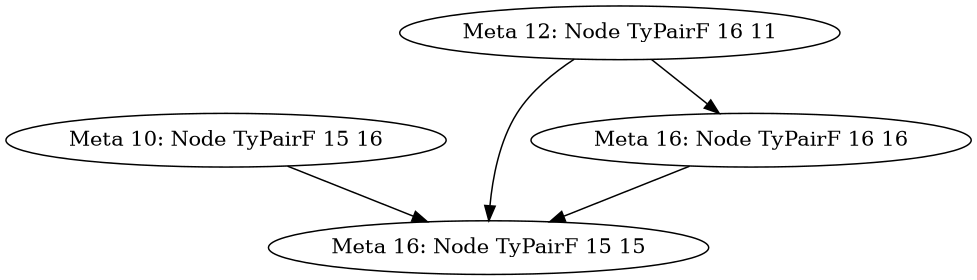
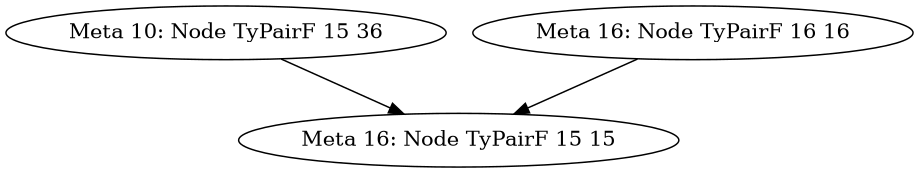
(620, 33) -> none
(226, 140) -> (226, 33)
